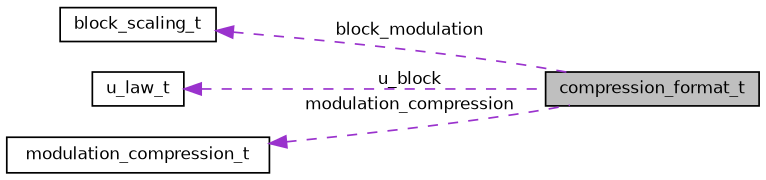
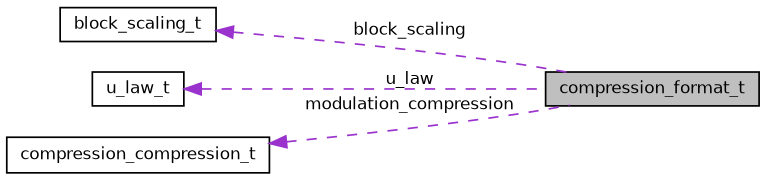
(408, 30) -> (408, 30)
(408, 80) -> (408, 80)
(138, 155) -> (138, 155)
